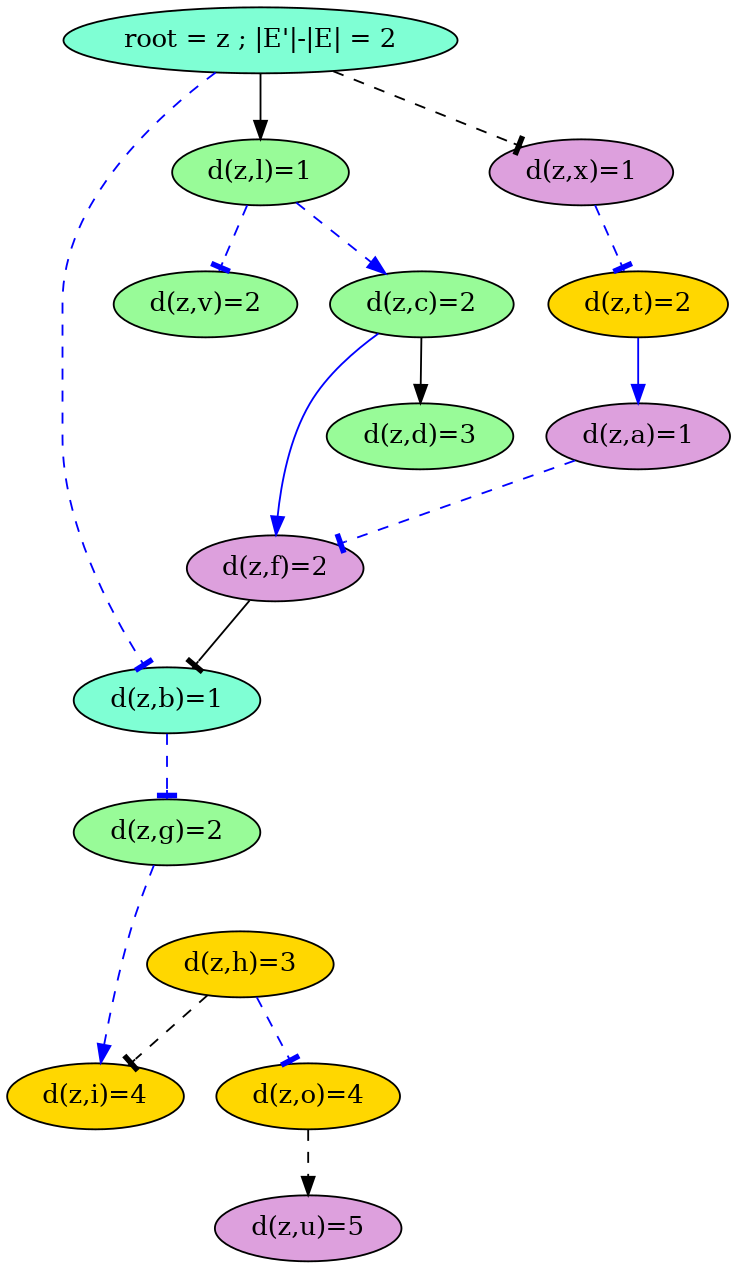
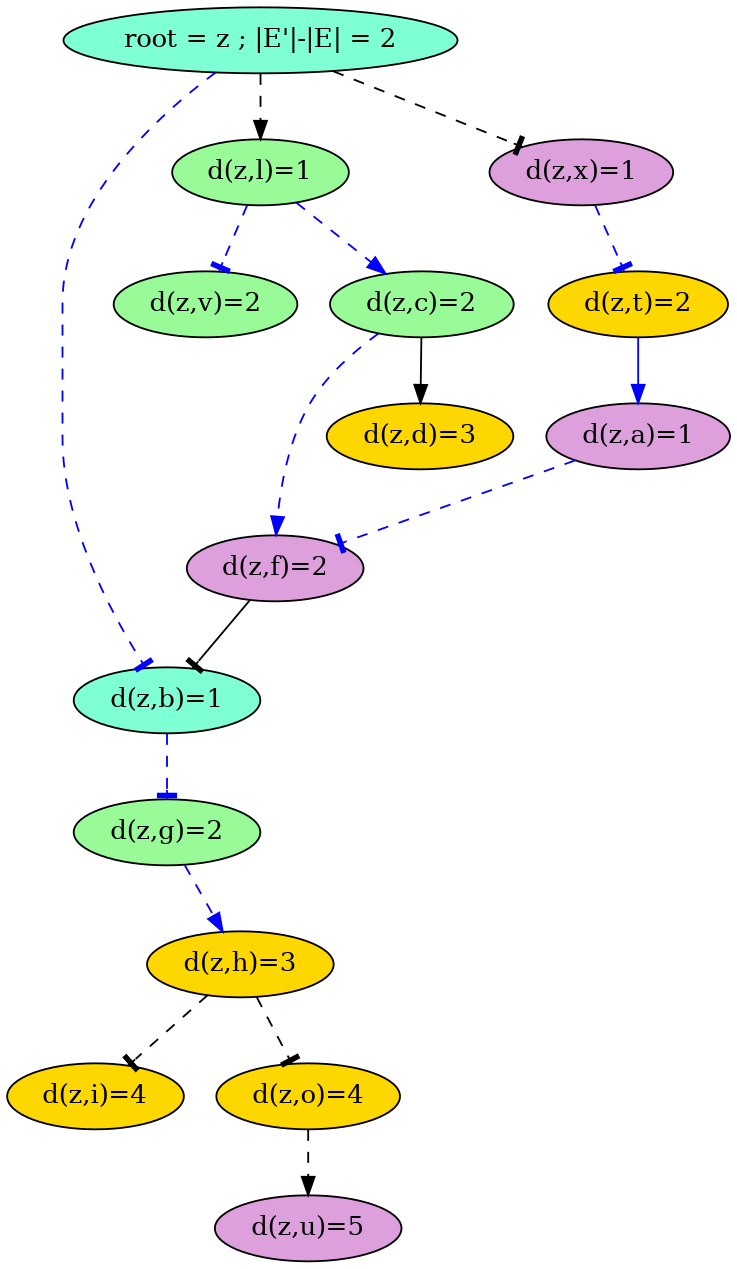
(261, 97) -> (261, 97)
(305, 412) -> (305, 412)
(420, 436) -> (420, 436)
(124, 954) -> (199, 890)
(272, 1026) -> (272, 1026)
